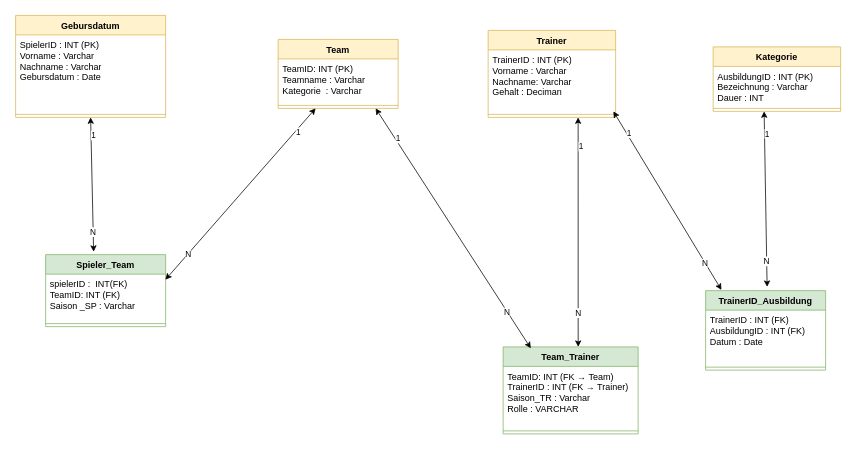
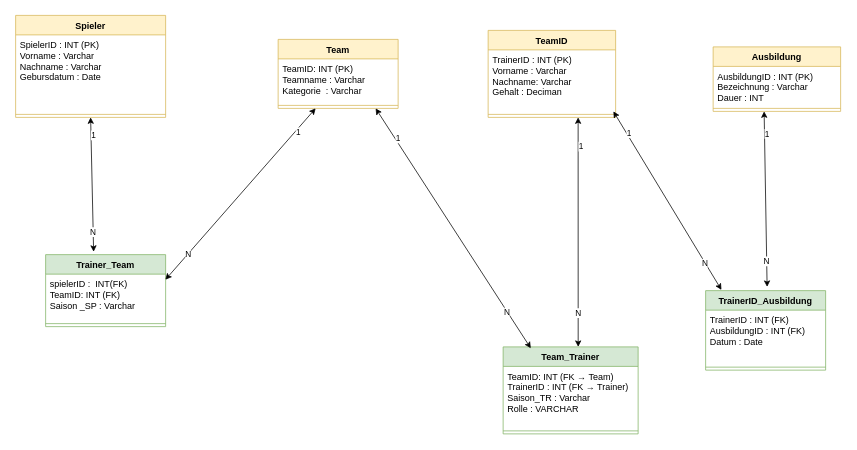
(90, 26) -> (90, 26)
(552, 41) -> (552, 41)
(777, 58) -> (777, 58)
(105, 265) -> (105, 265)
